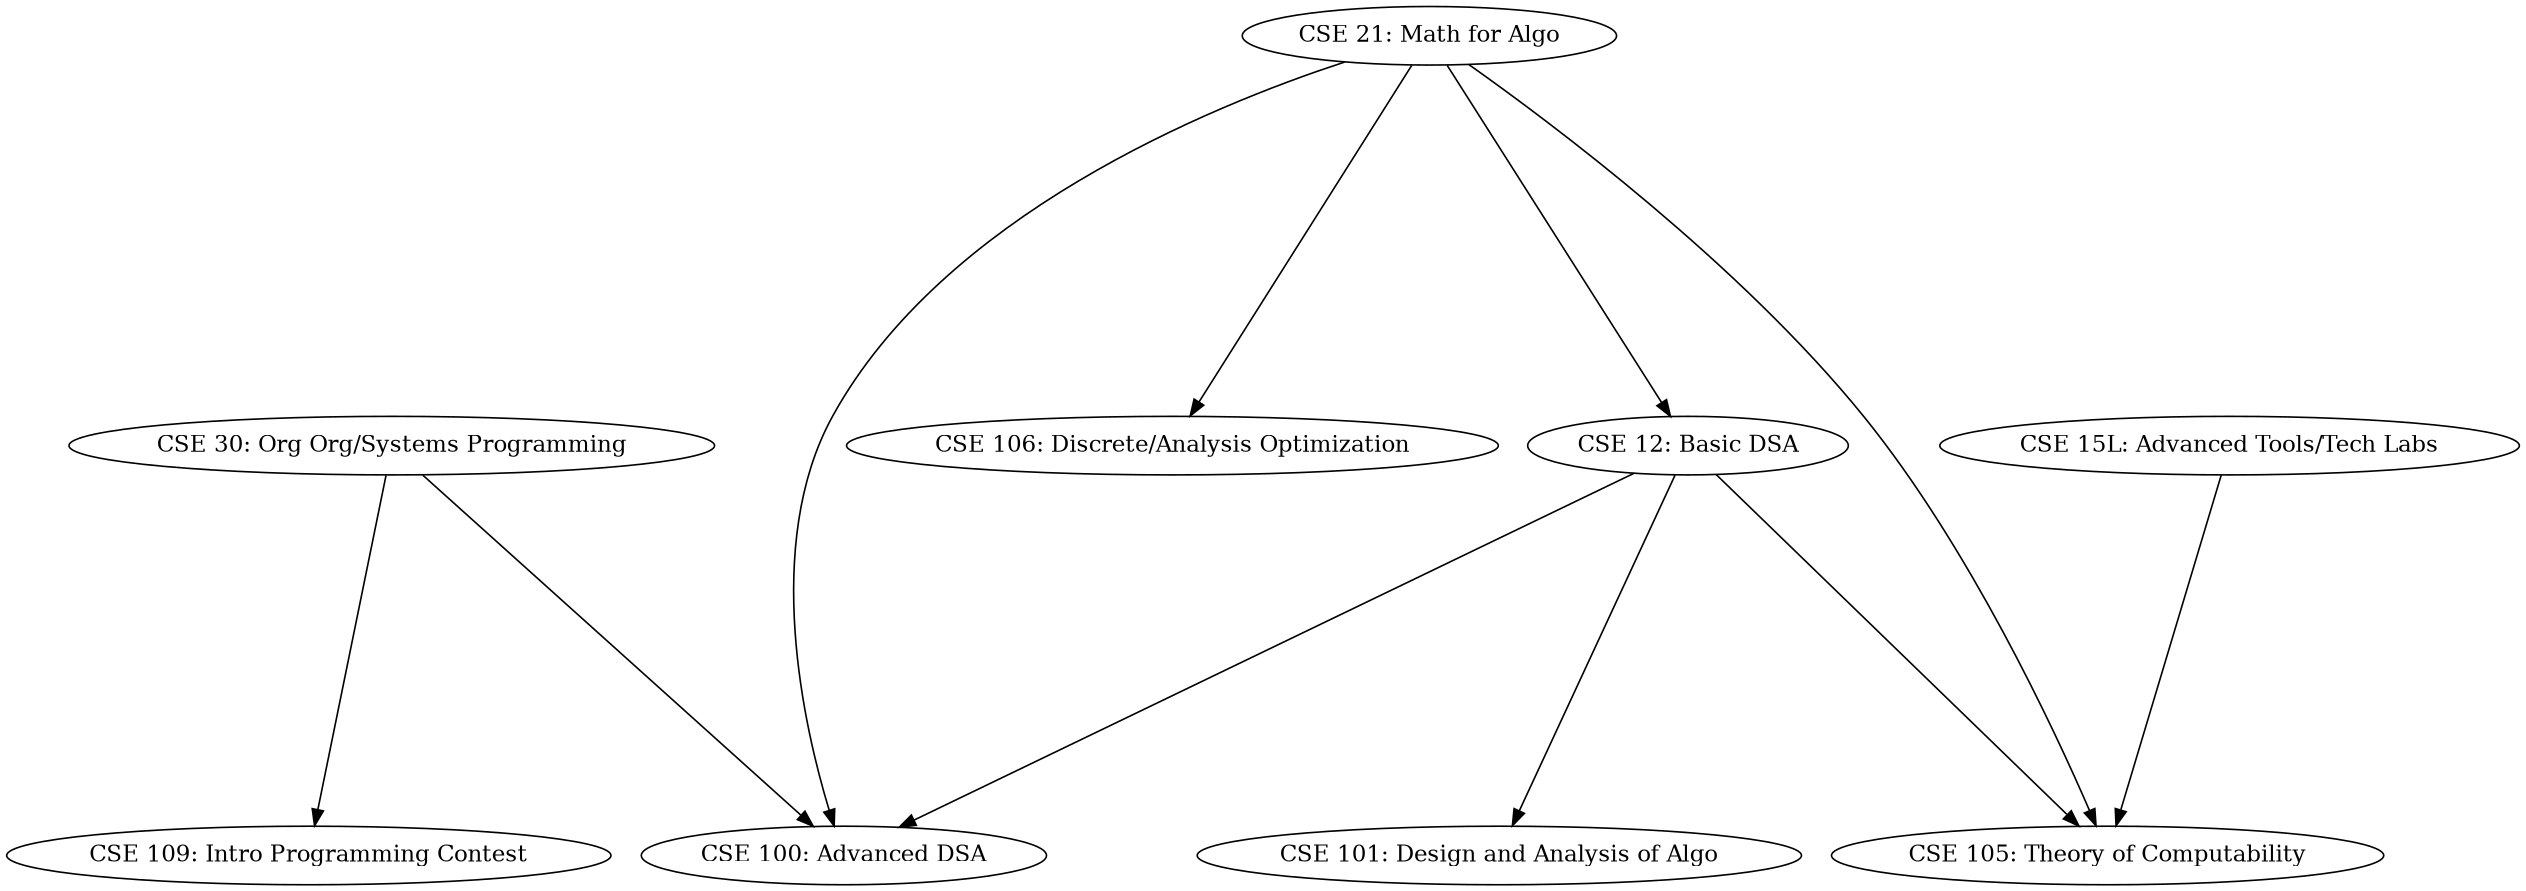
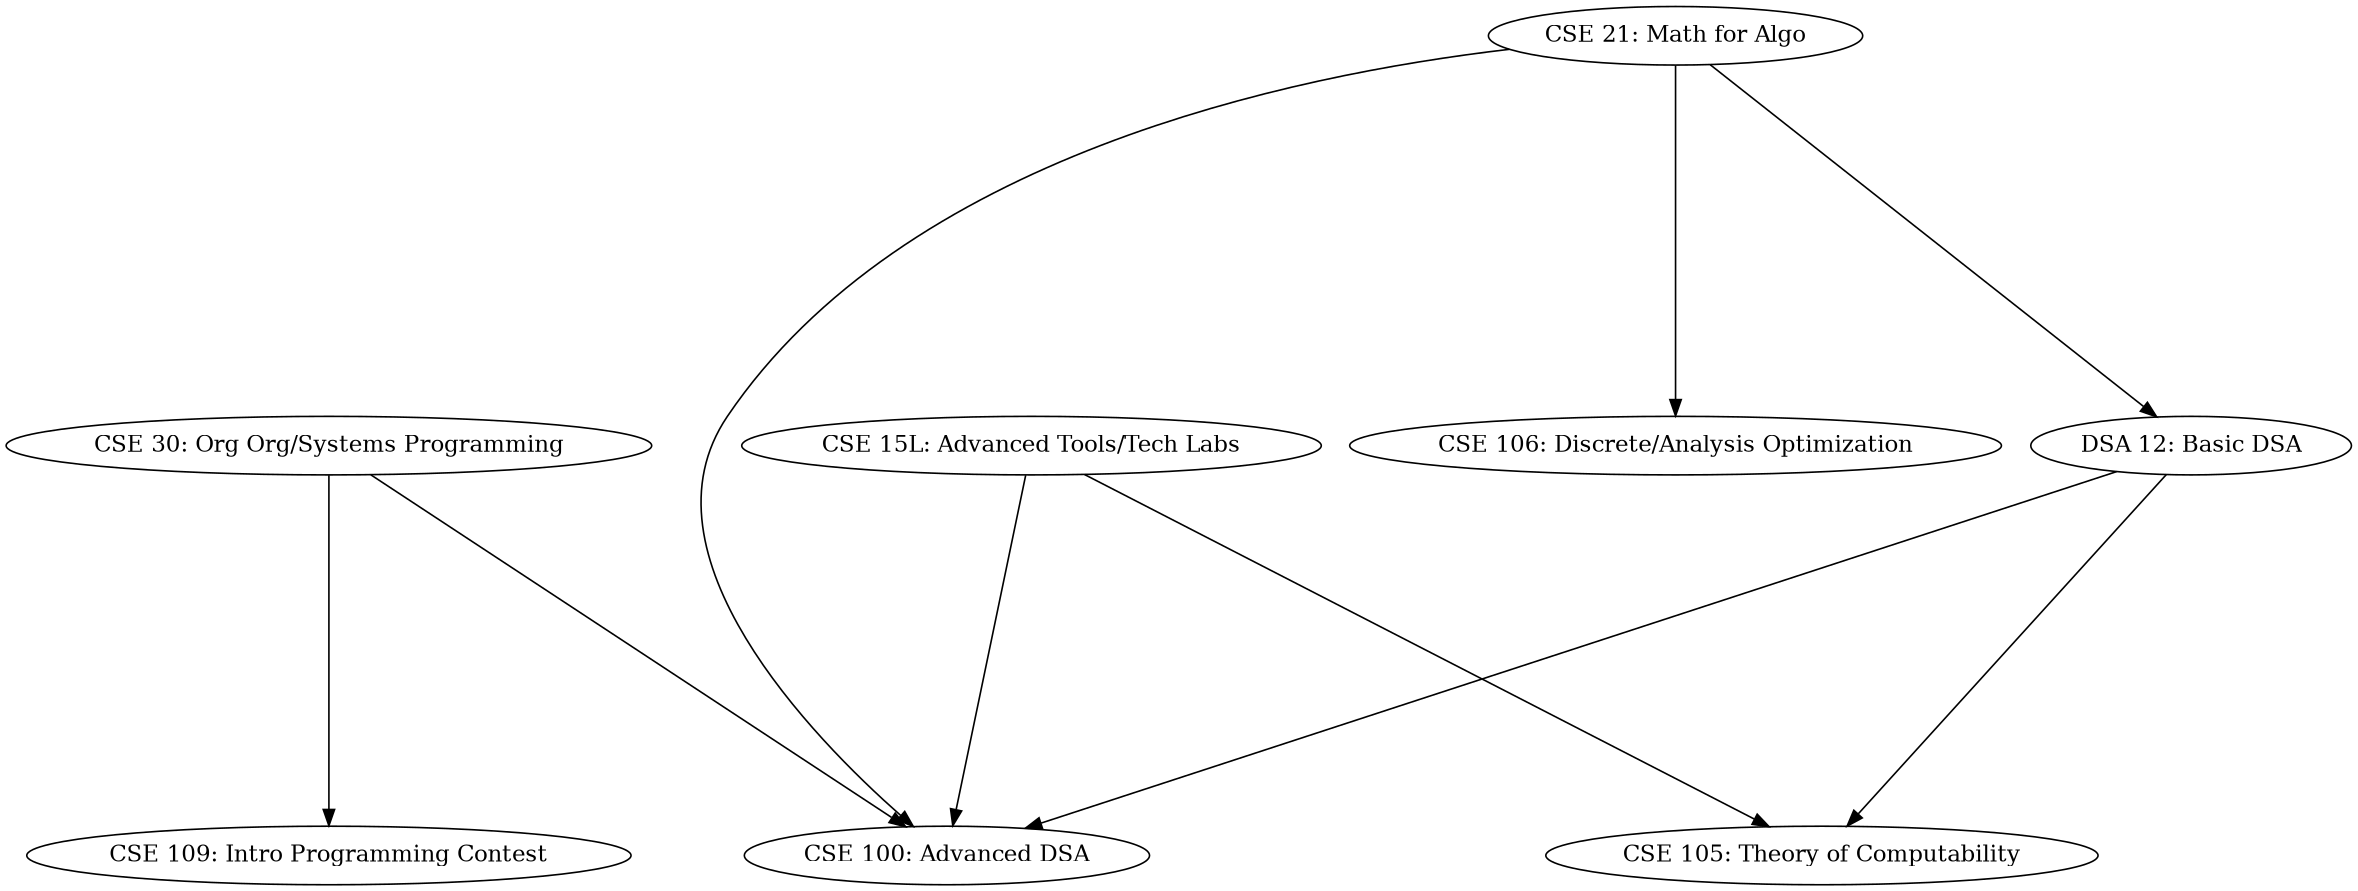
(1839, 388) -> none
(1688, 446) -> (2191, 446)
none -> (991, 642)
(1499, 855) -> none
